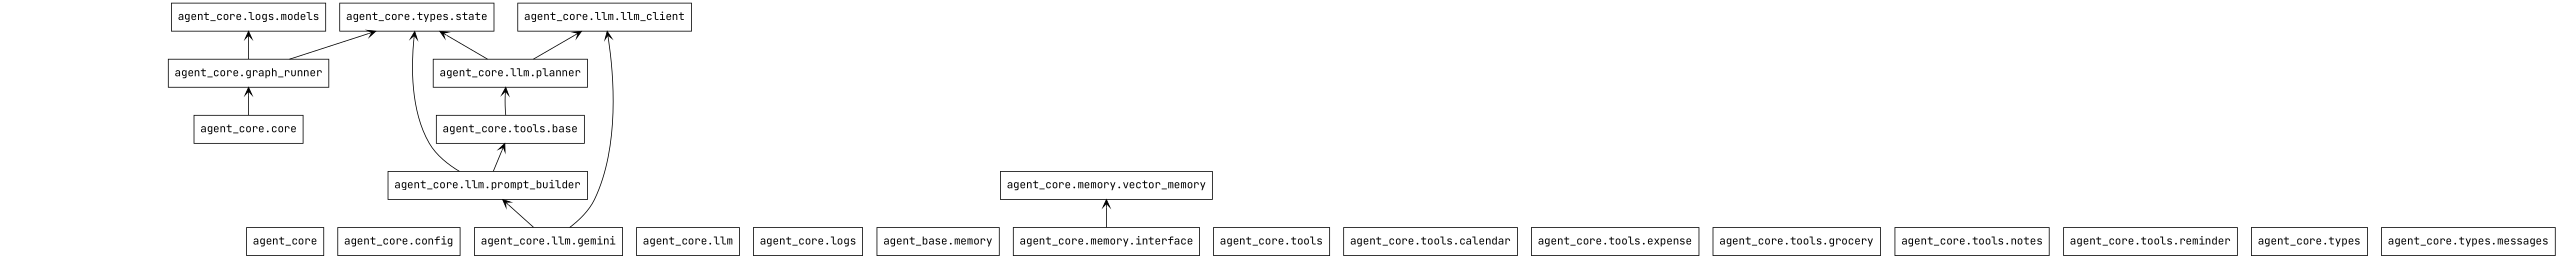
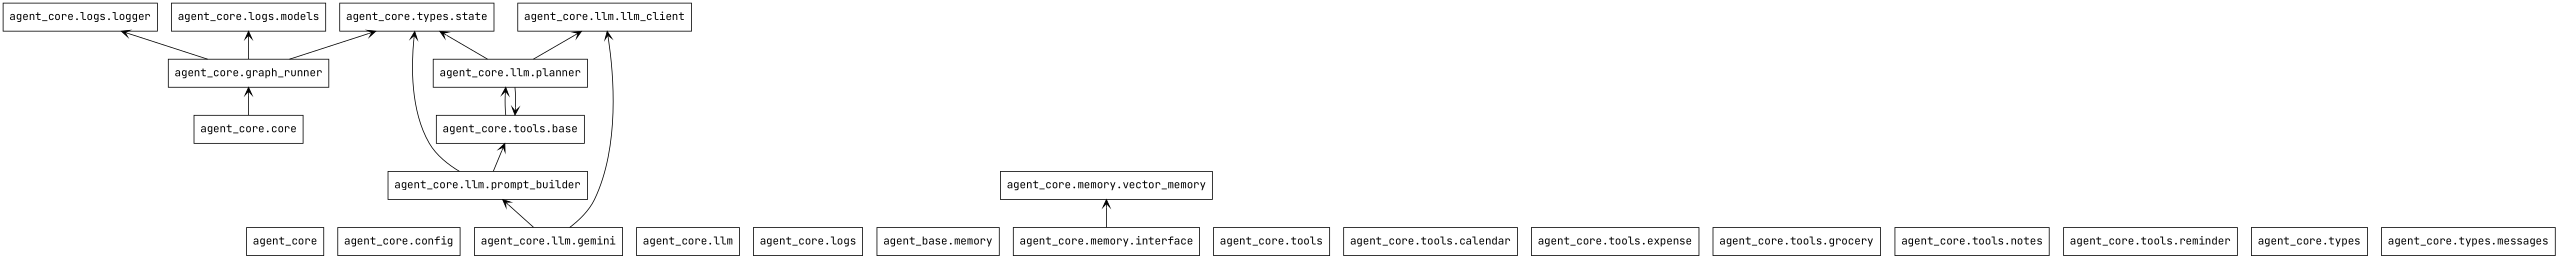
none -> (80, 17)
none -> (516, 97)
